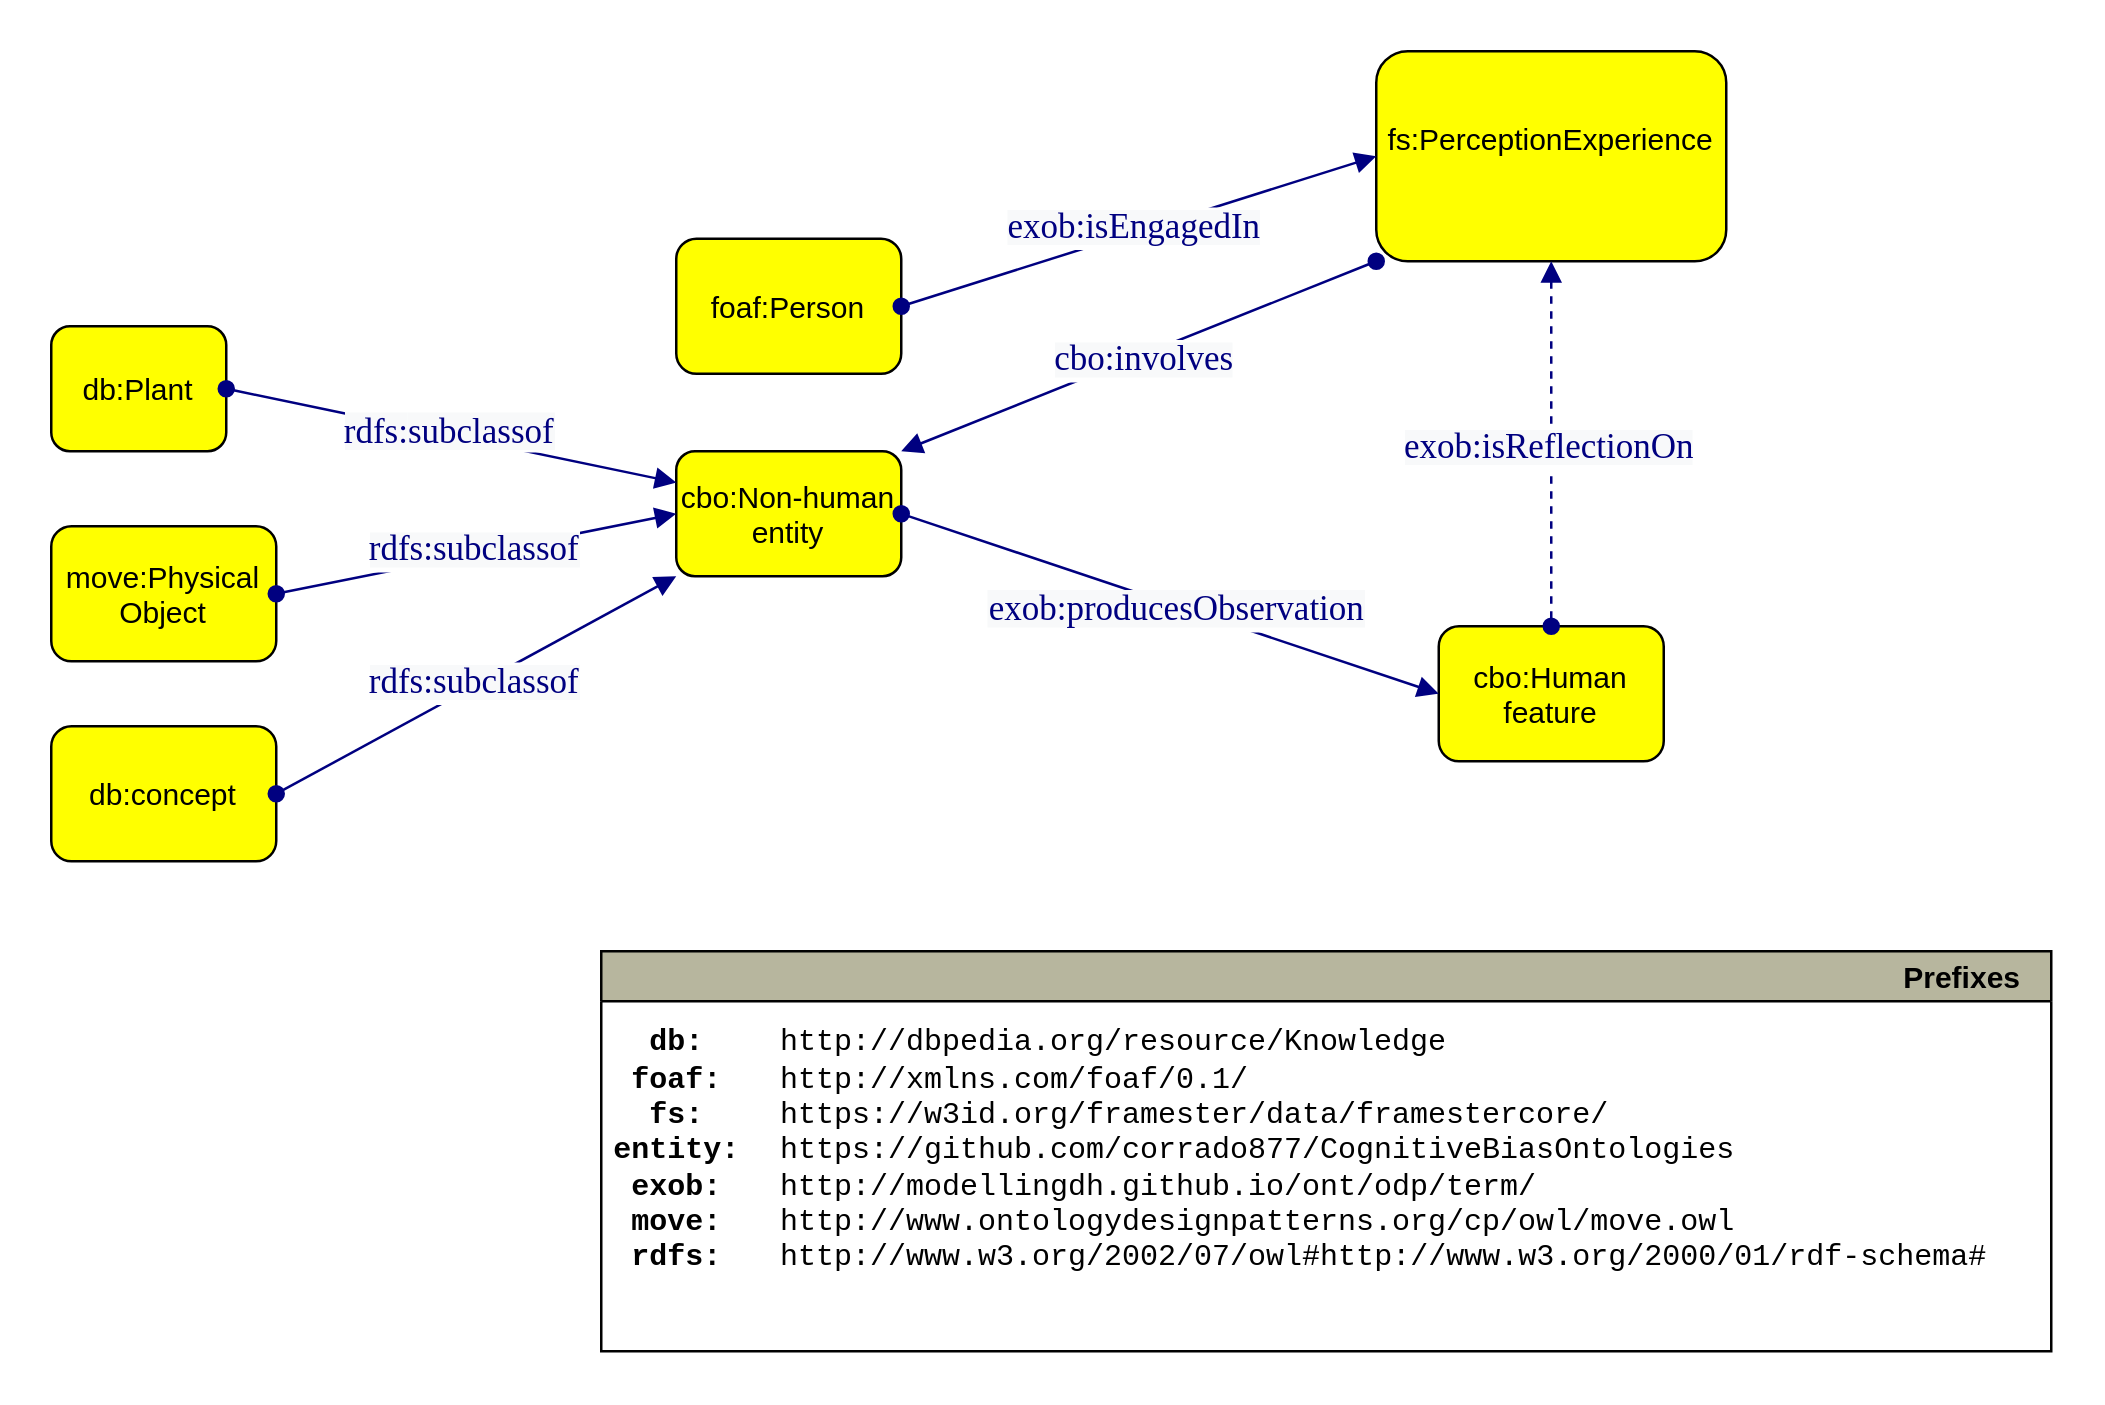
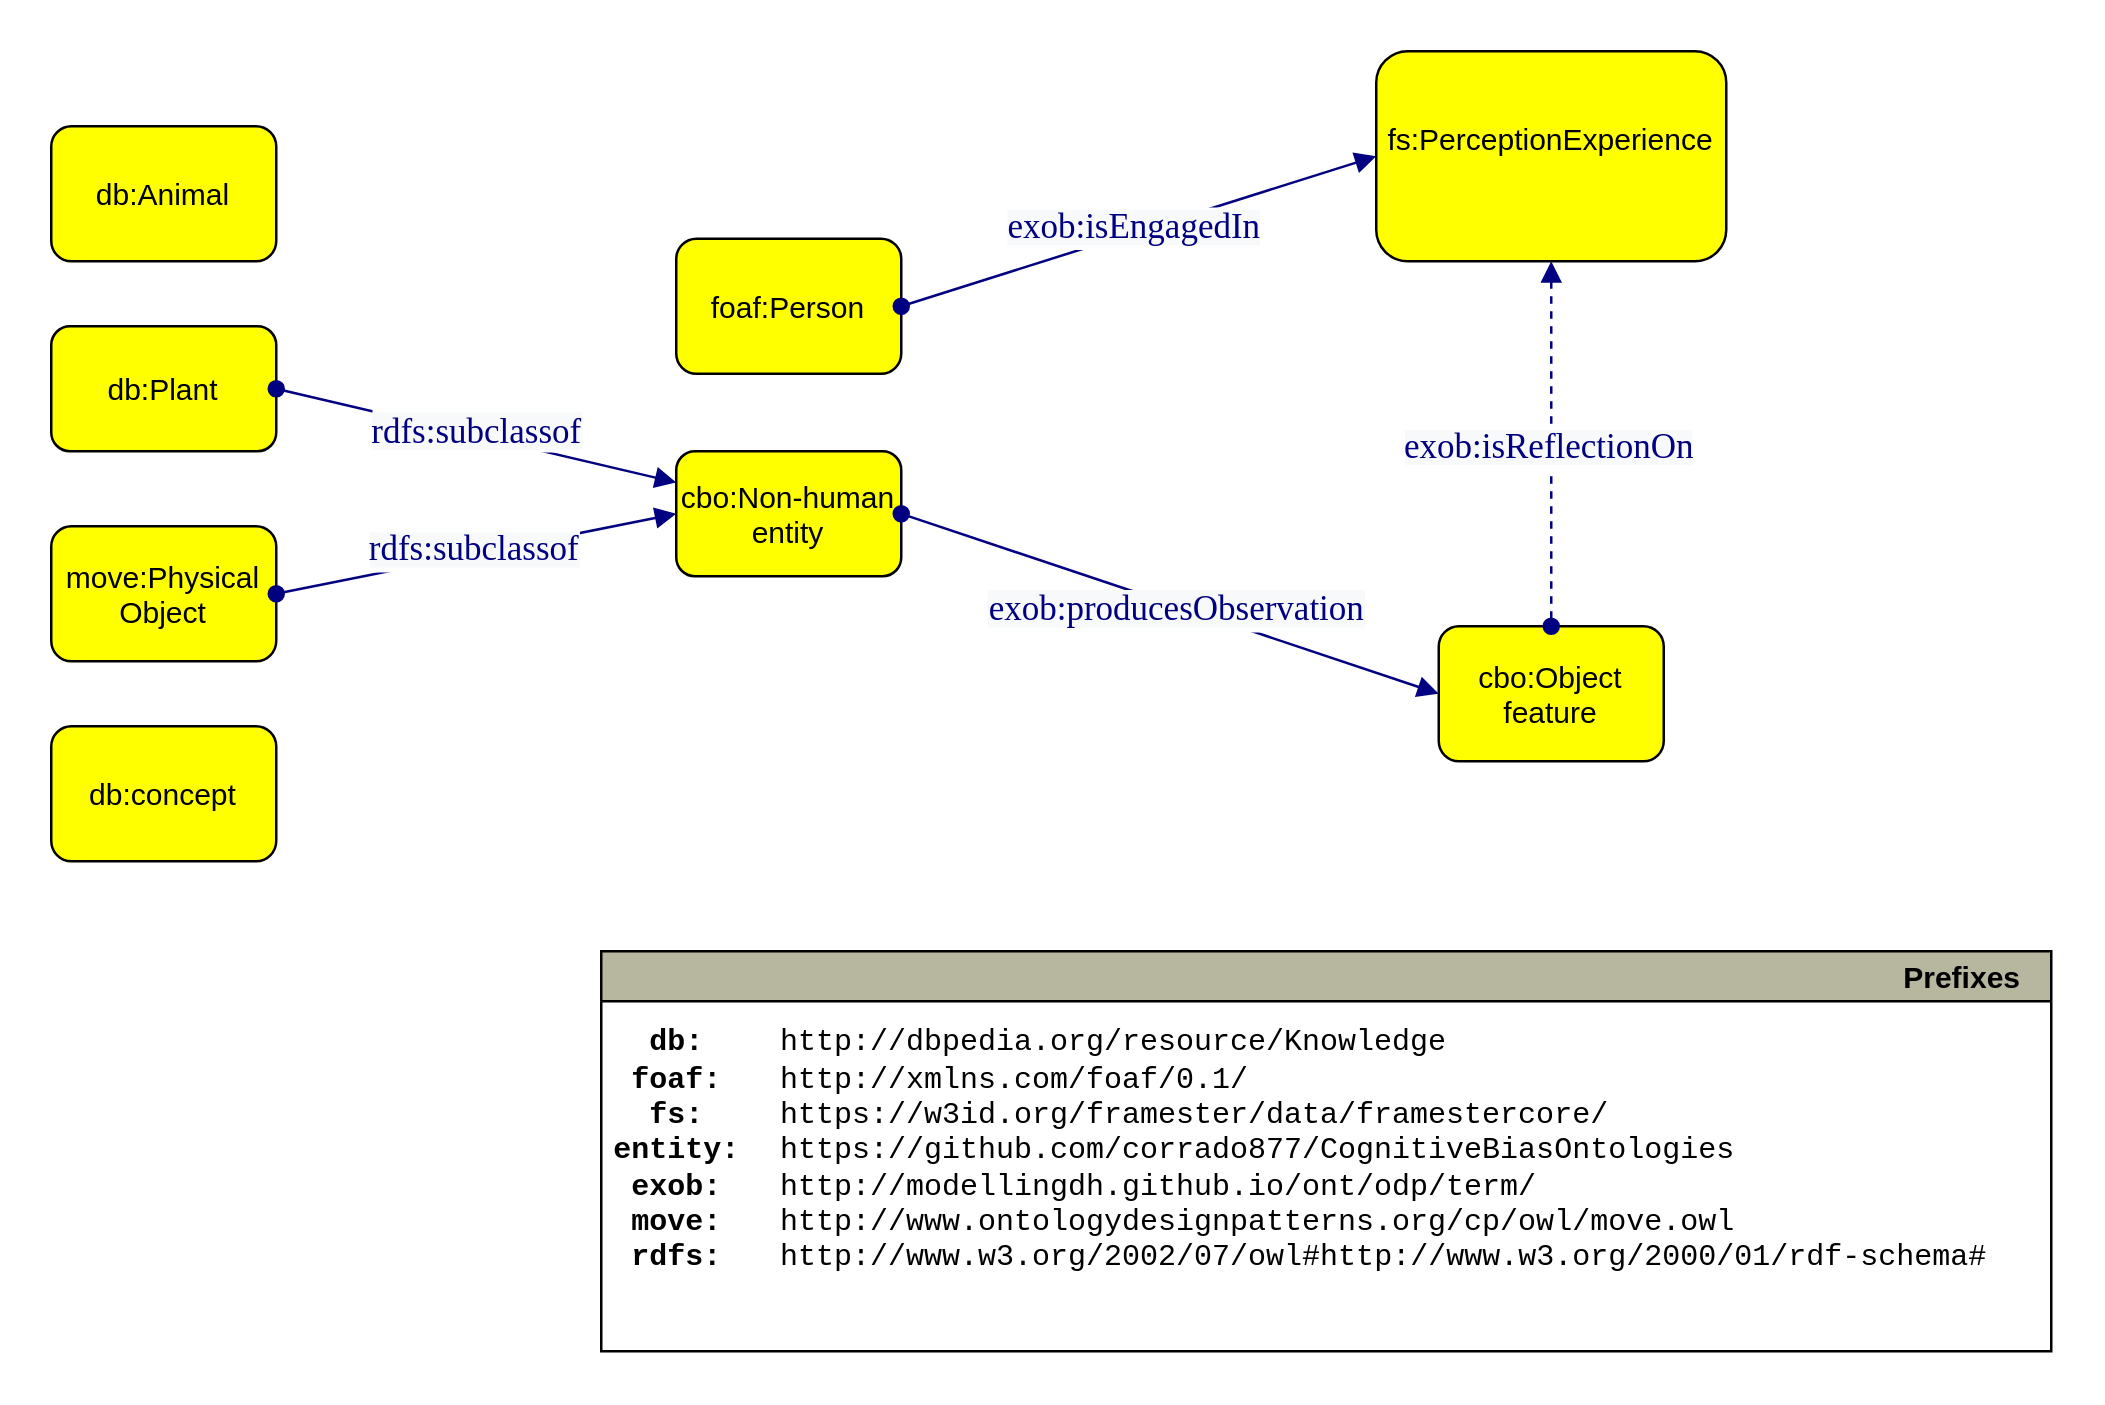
none -> (164, 194)
(1273, 303) -> none
(139, 389) -> (164, 389)
(1550, 678) -> (1550, 678)
(362, 747) -> none
